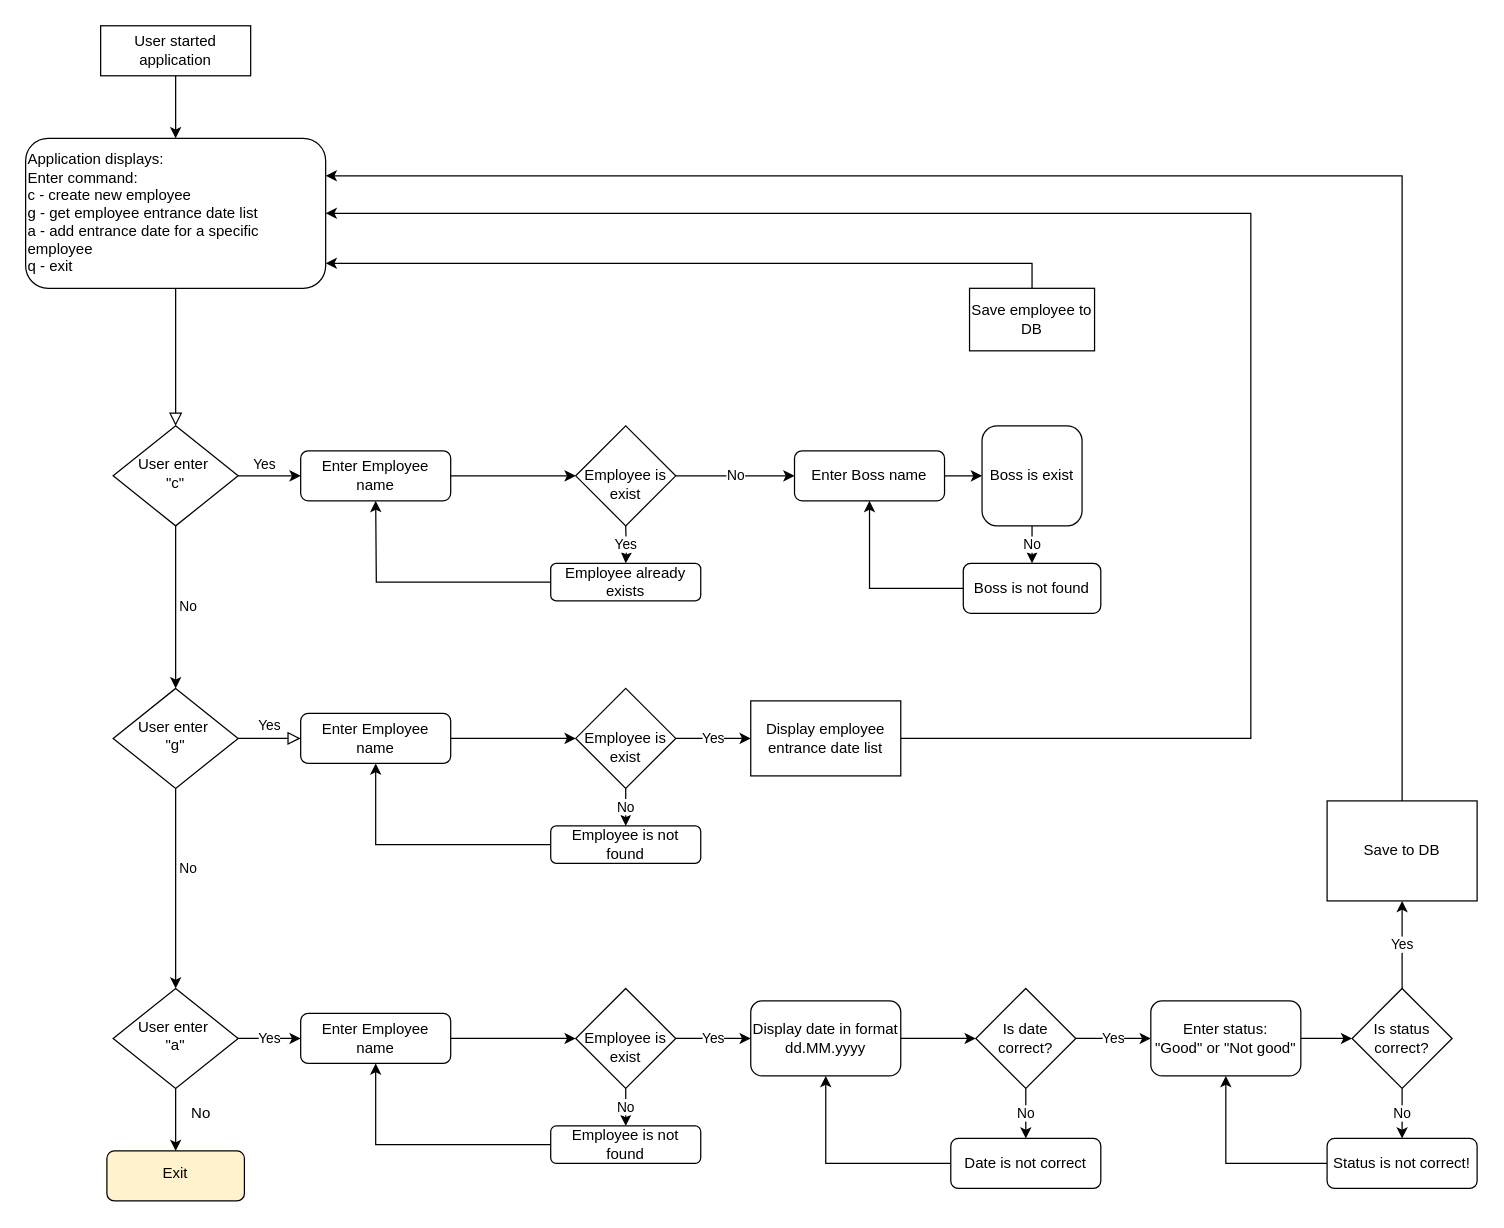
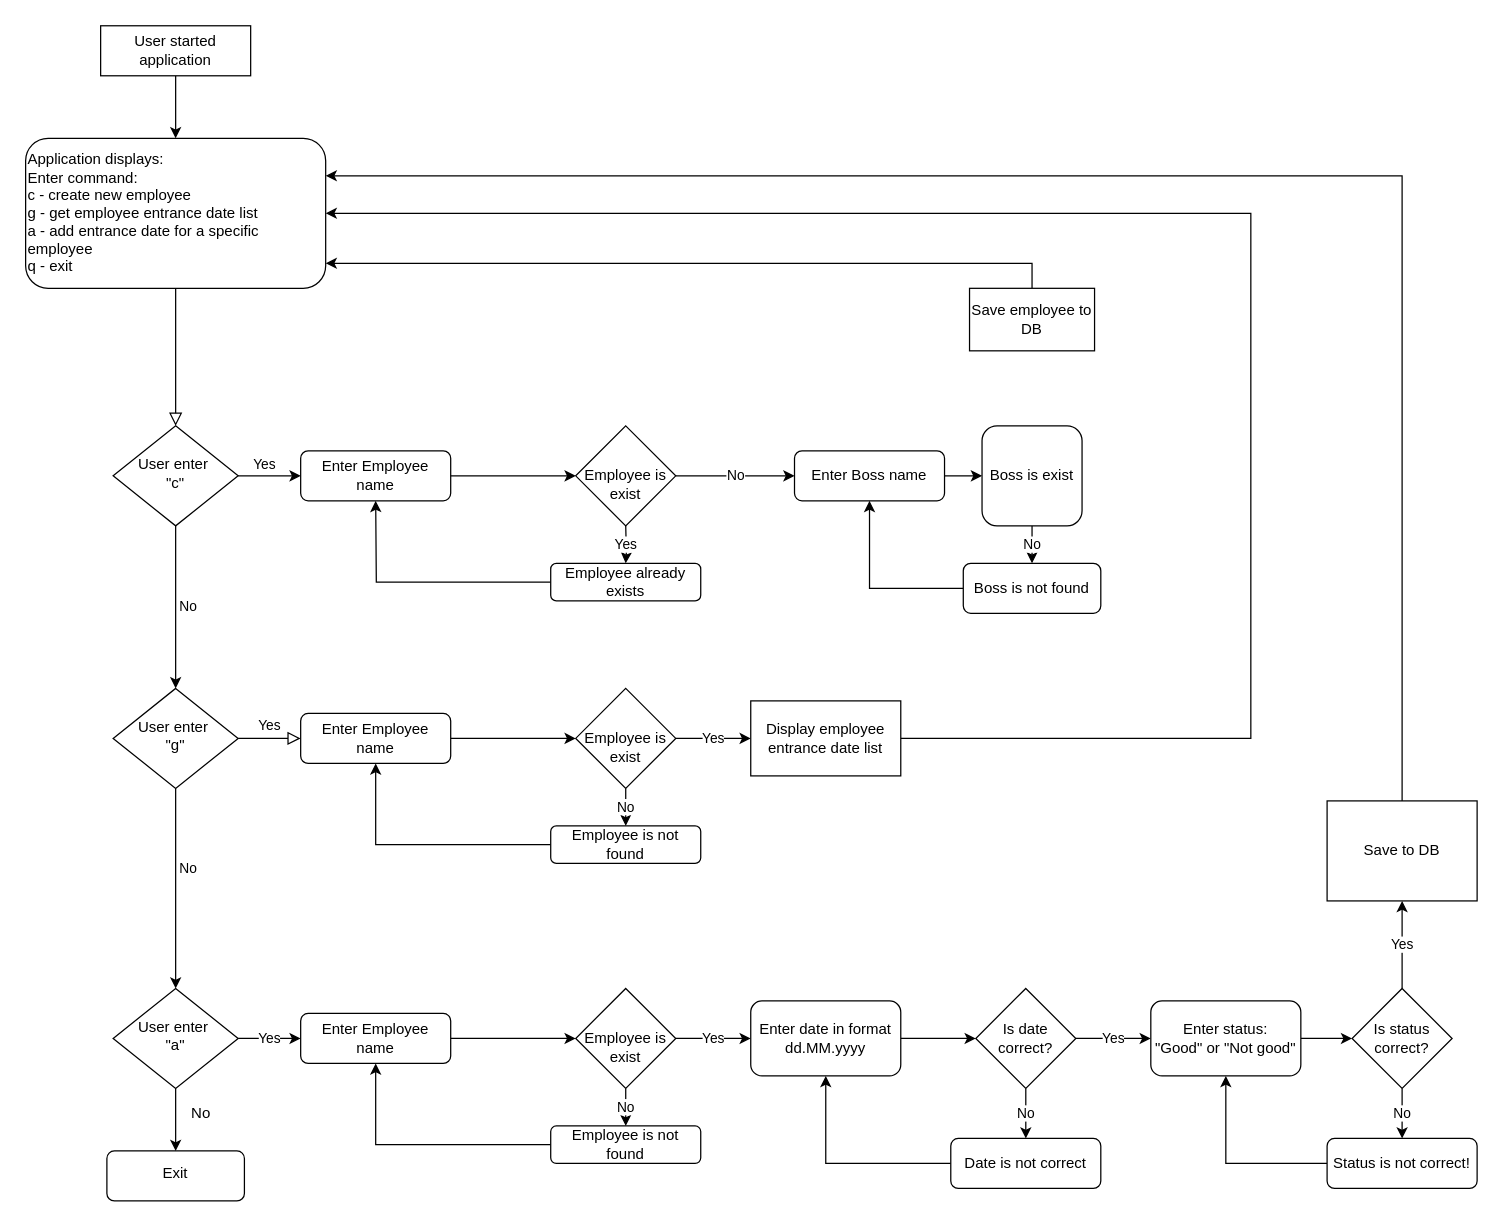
(826, 1038) -> (826, 1038)
(176, 1176) -> (176, 1176)
